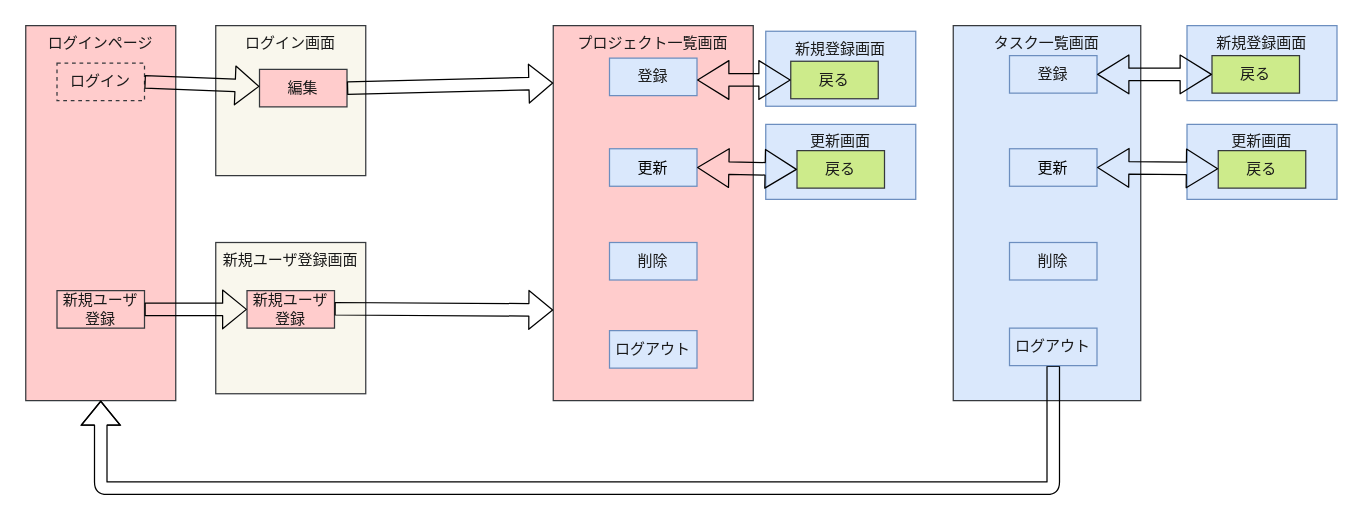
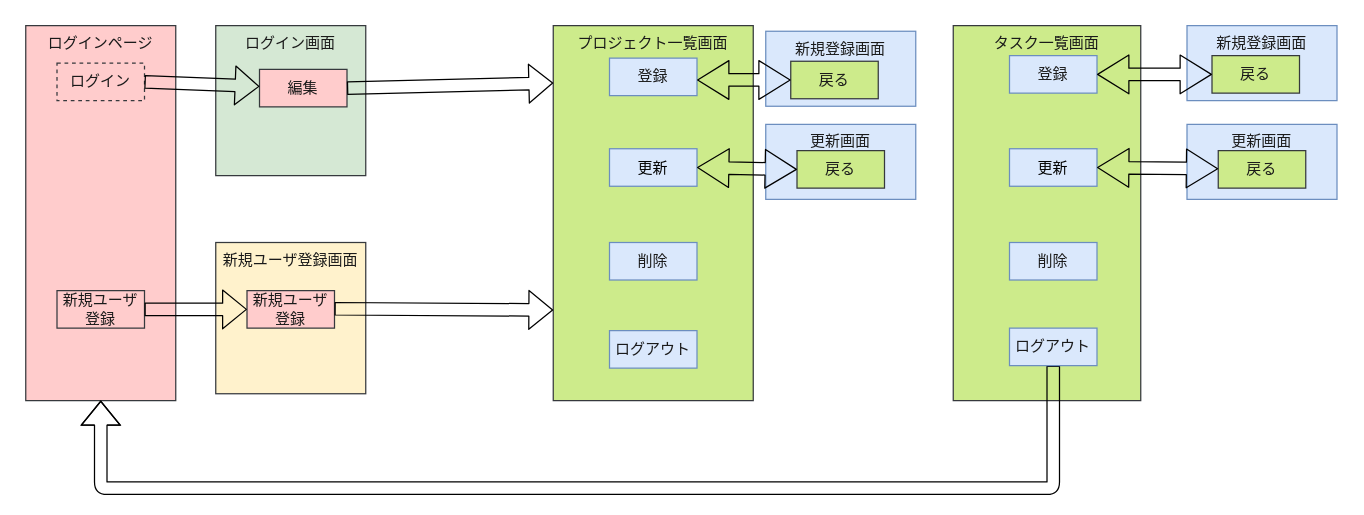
(291, 43) -> (291, 43)
(653, 213) -> (653, 213)
(1047, 213) -> (1047, 213)
(291, 261) -> (291, 261)
